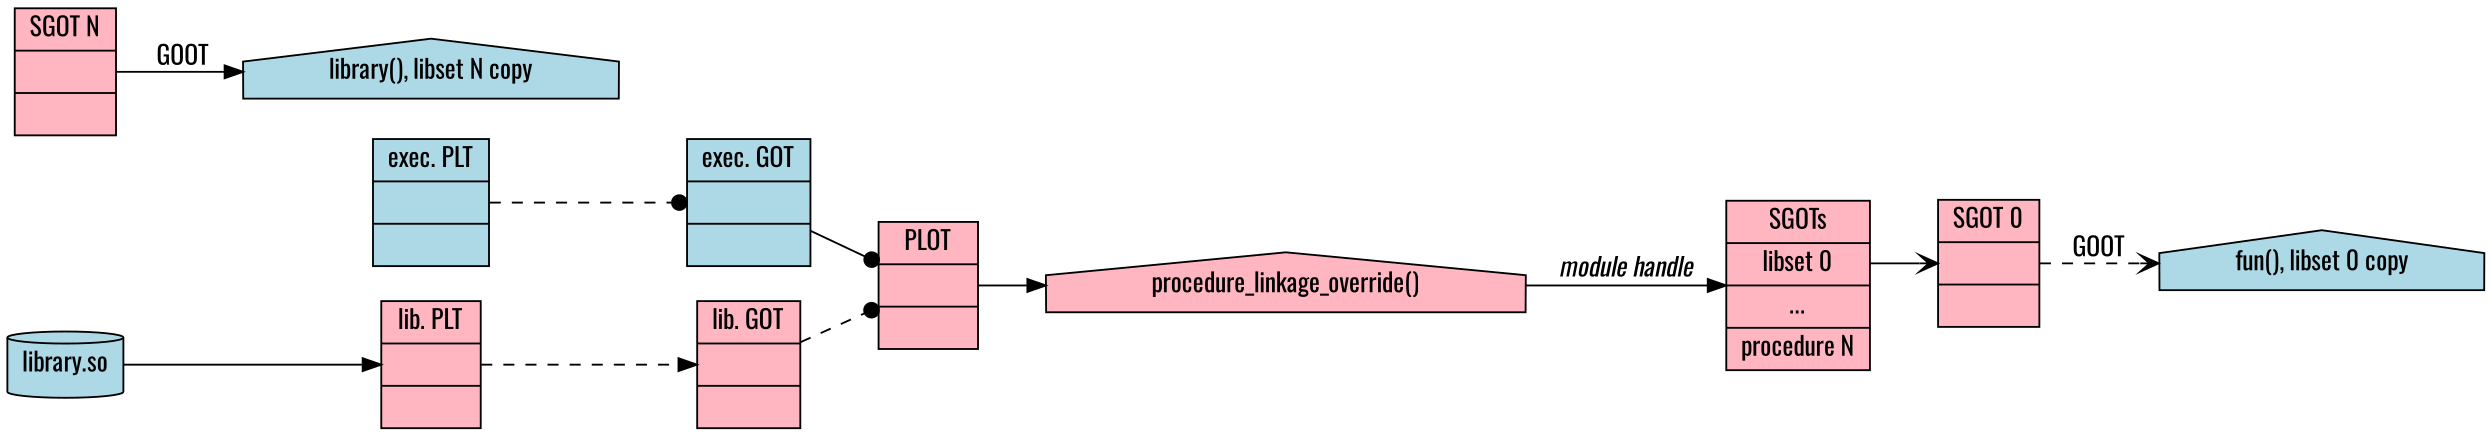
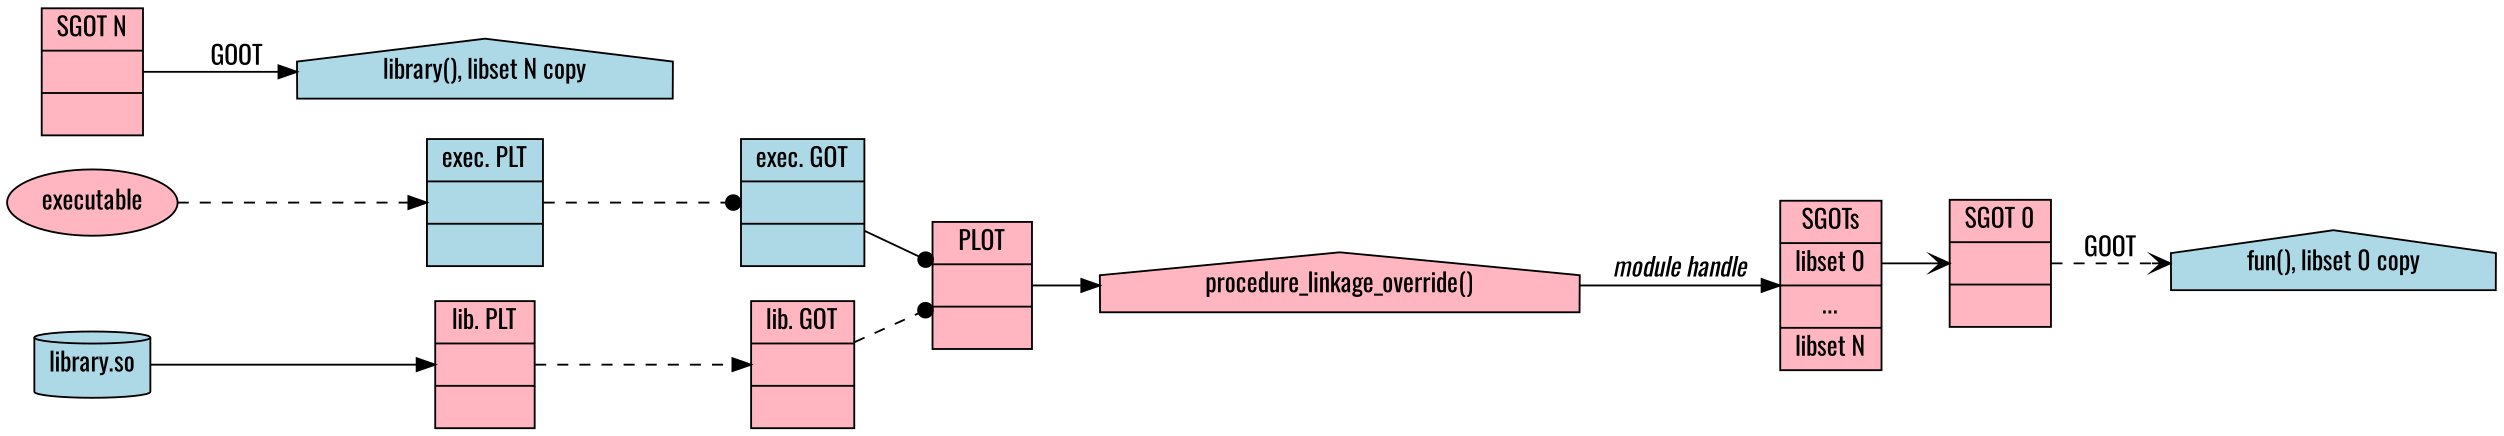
none -> (92, 203)
(1798, 348) -> (1831, 348)
